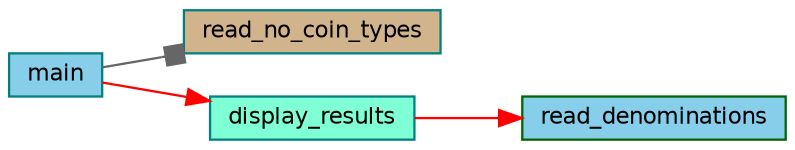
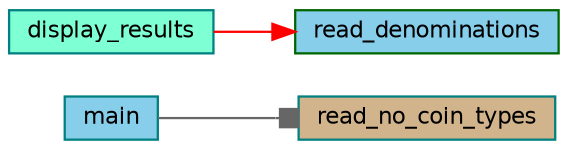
(144, 90) -> none
